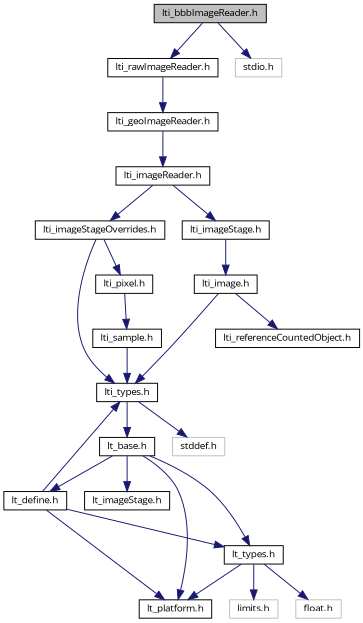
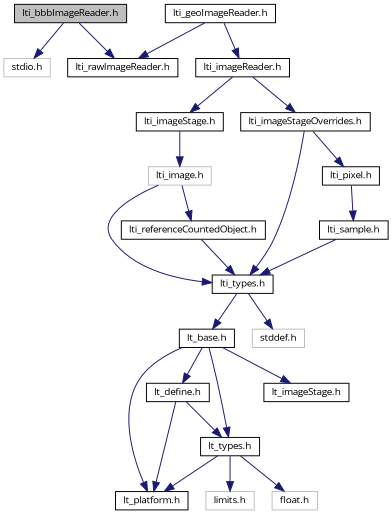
(163, 90) -> (176, 38)
(226, 284) -> (180, 176)
(78, 450) -> (215, 254)
